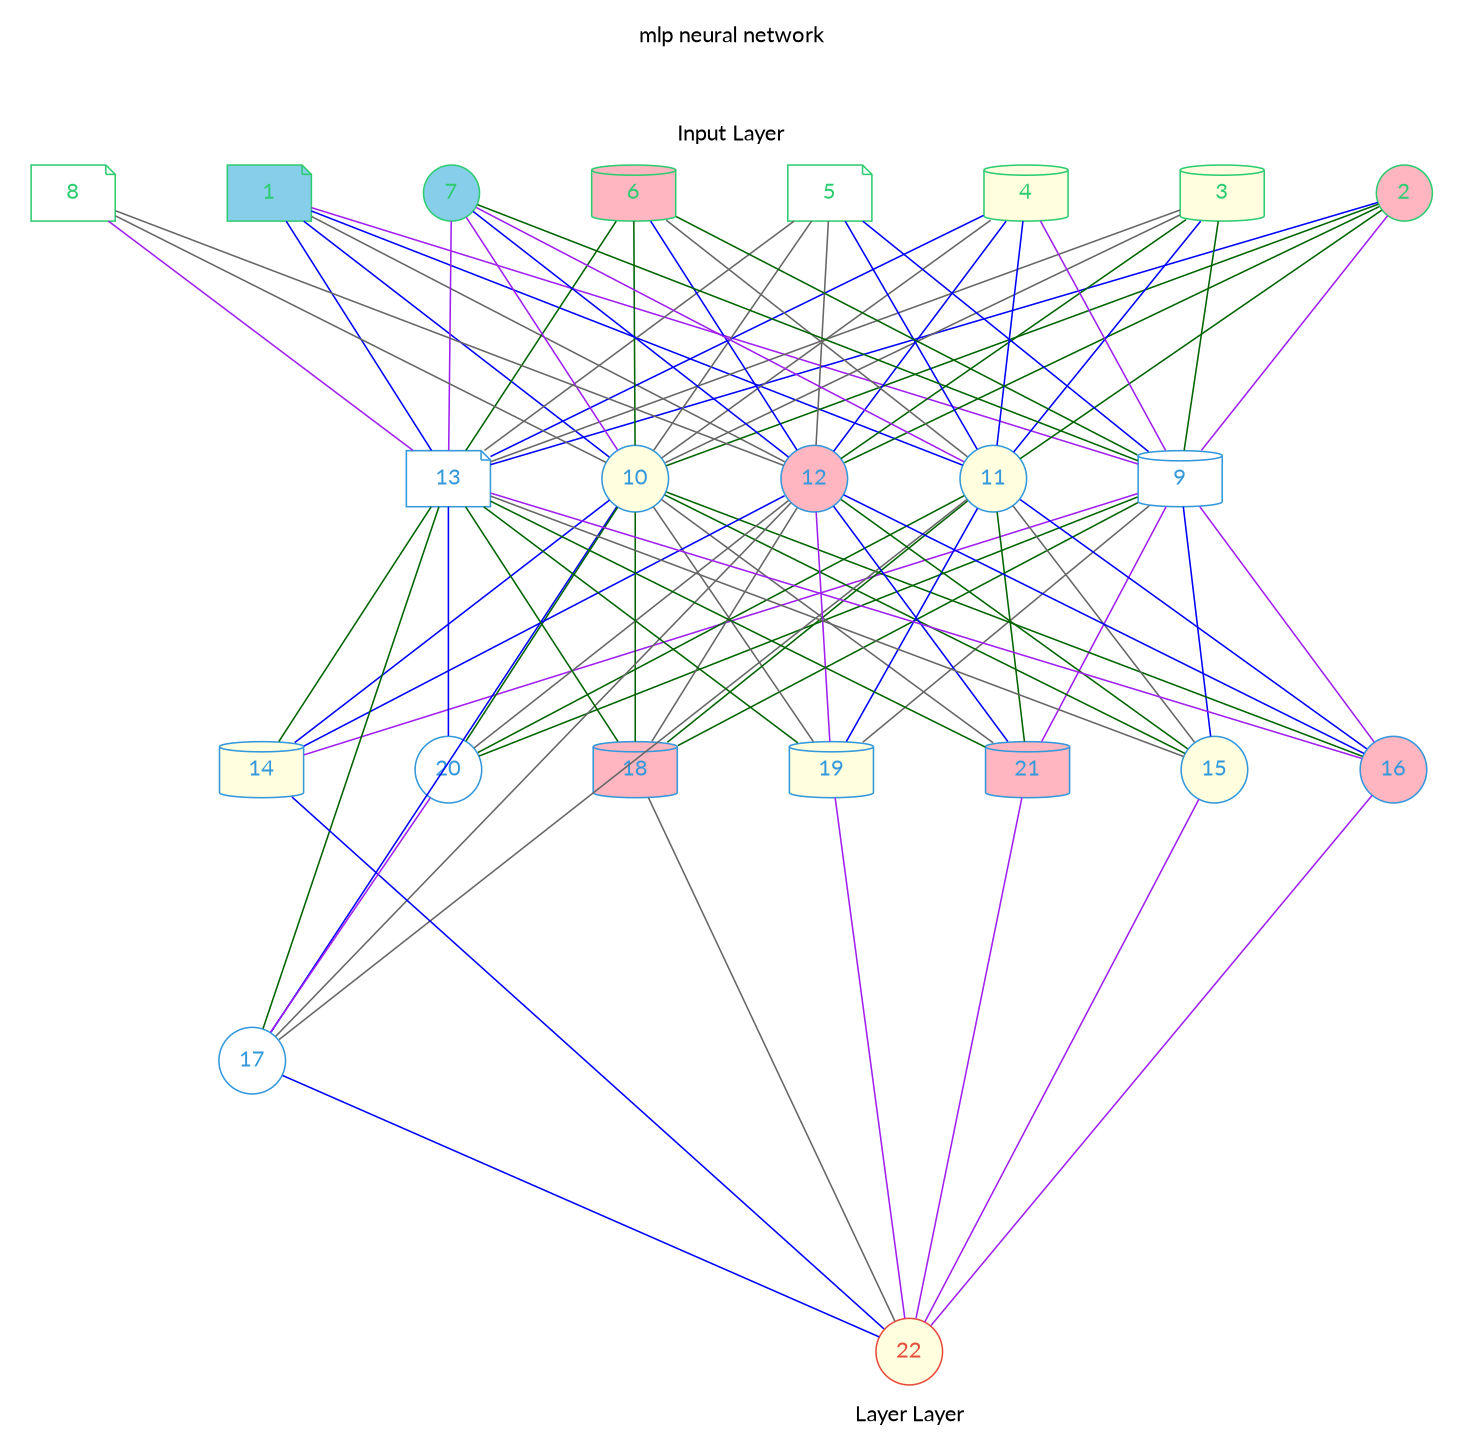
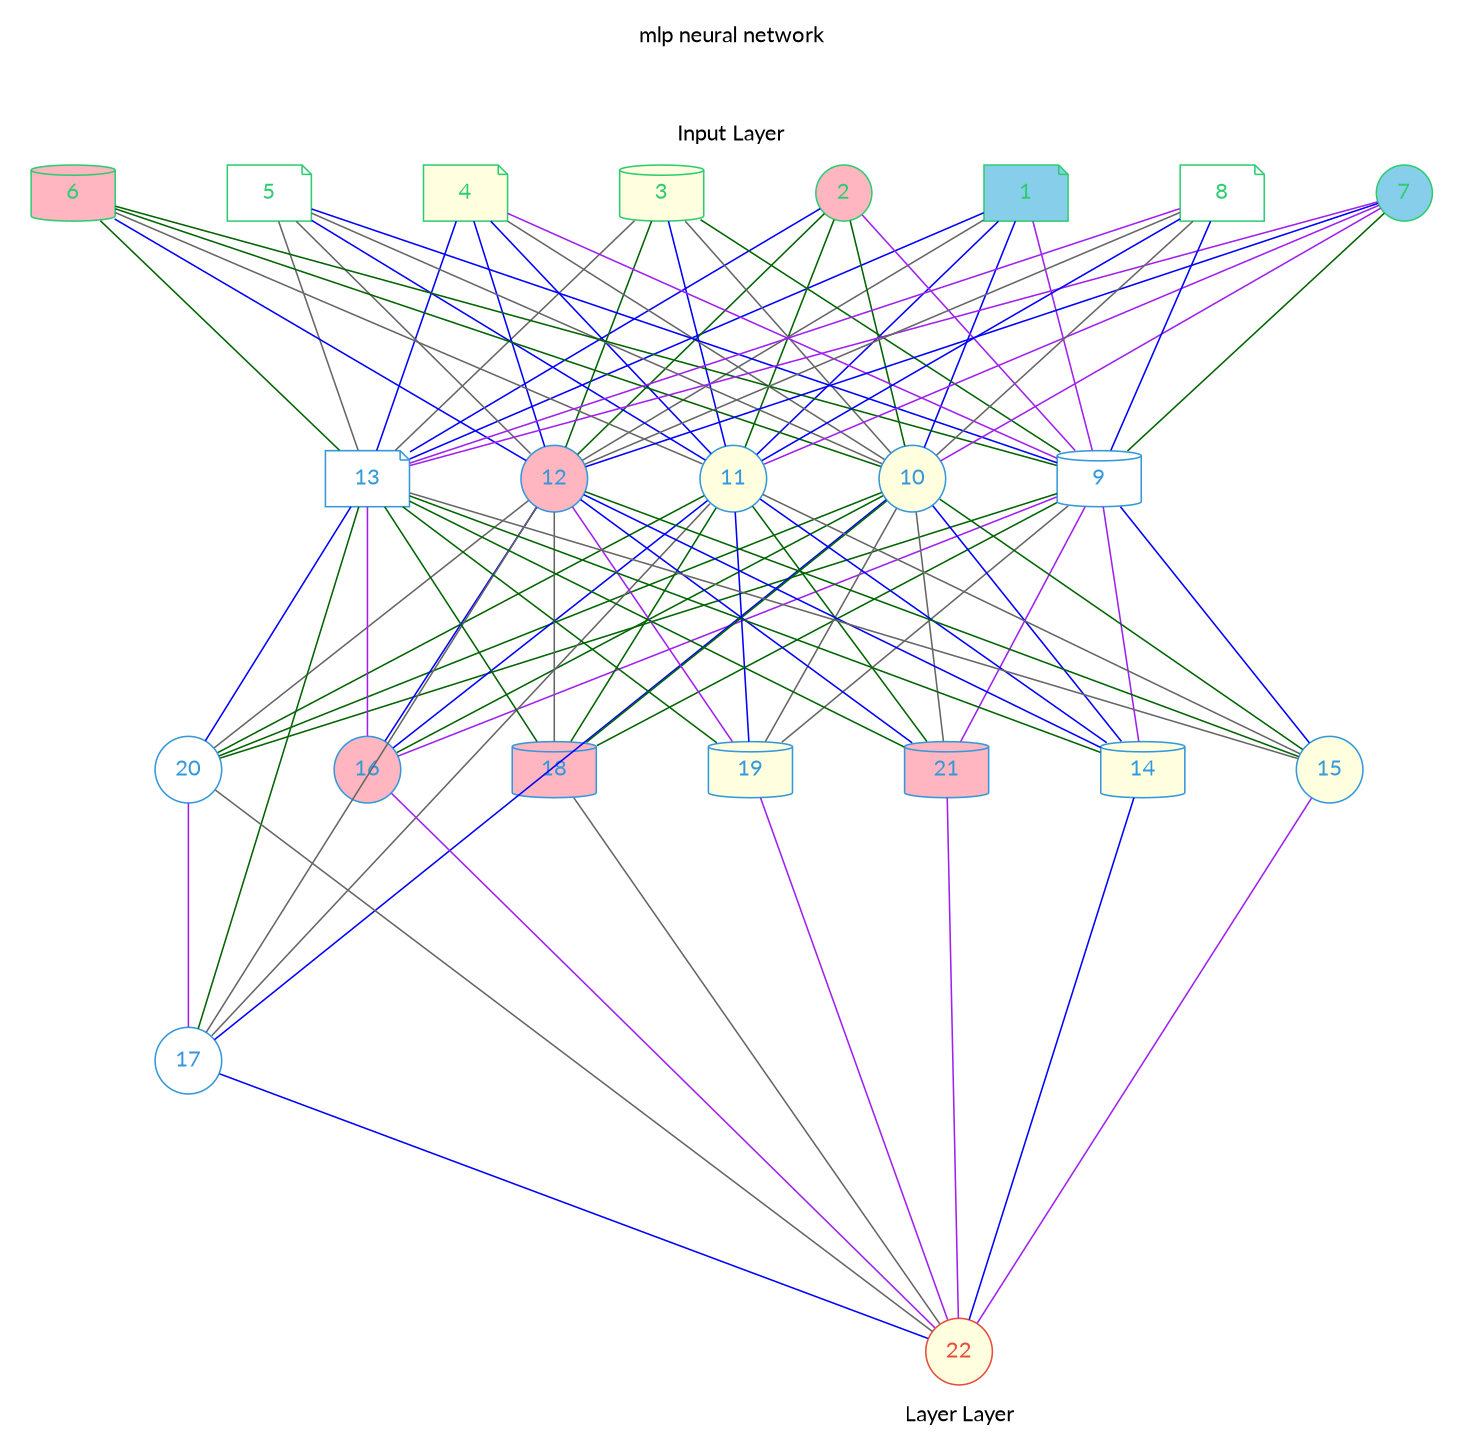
(1026, 193) -> (466, 193)
none -> (1023, 310)
none -> (1168, 319)
none -> (968, 645)
none -> (574, 1061)
